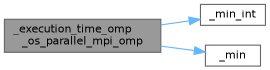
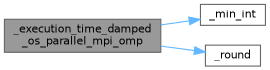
(83, 36) -> (83, 36)
(233, 56) -> (233, 56)
